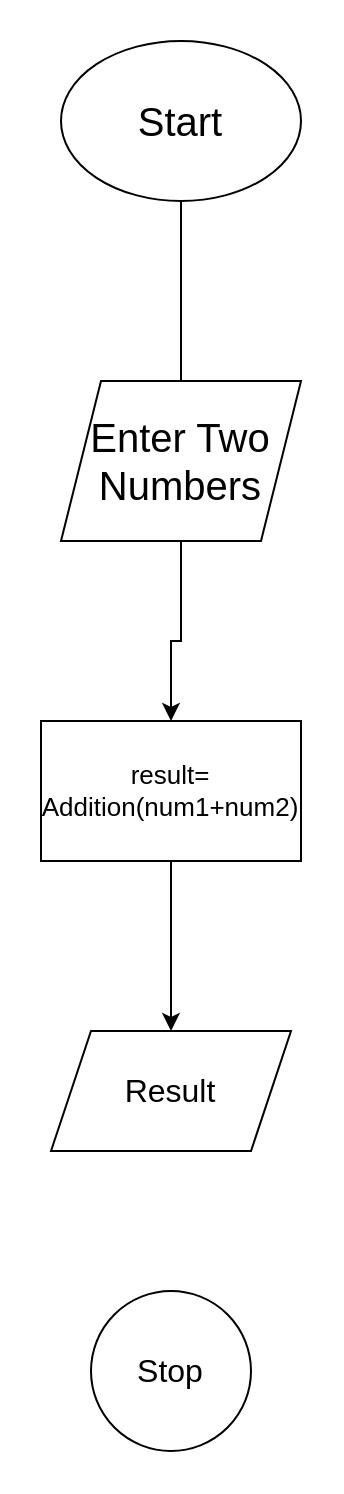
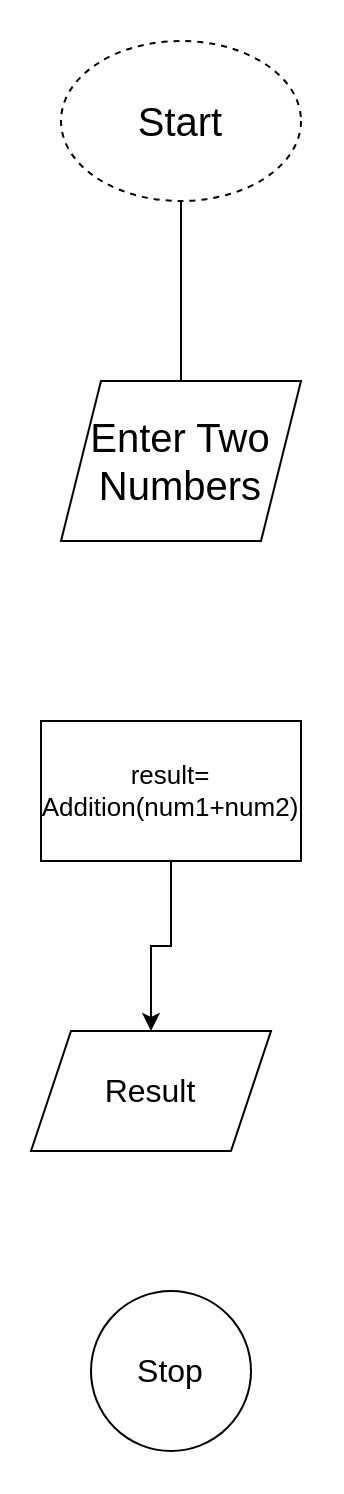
(181, 121) -> (181, 121)
(181, 629) -> none
(171, 1091) -> (151, 1091)
